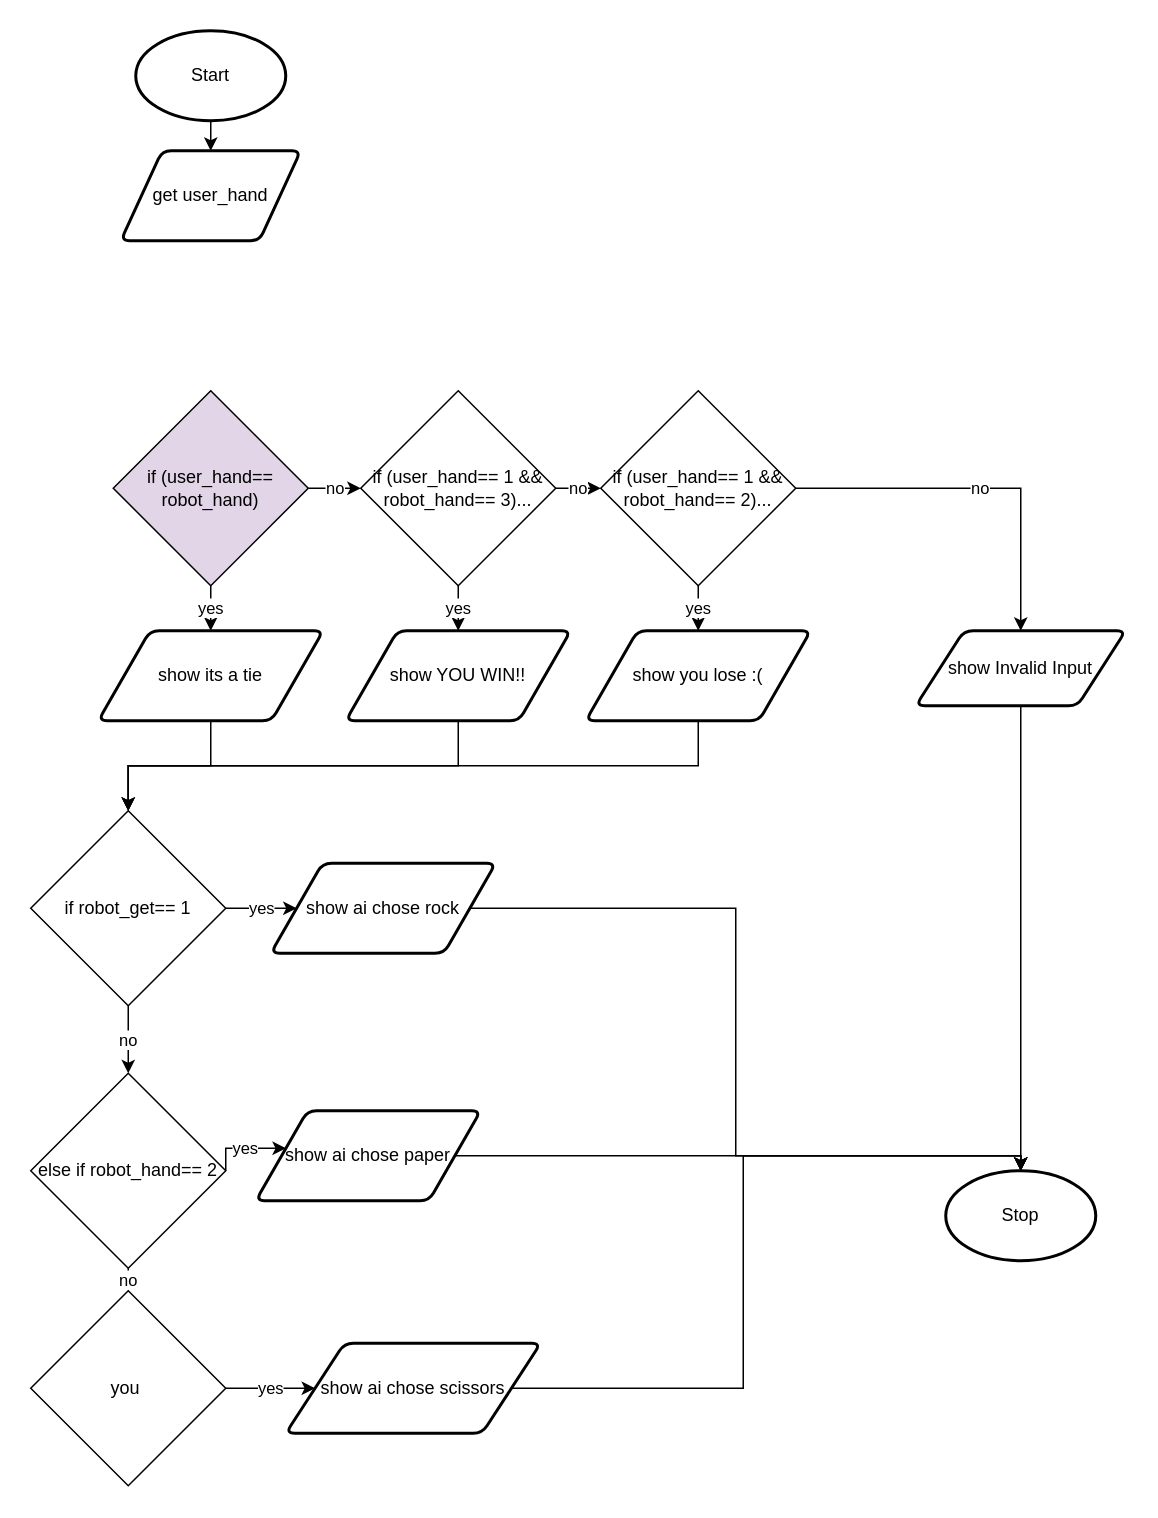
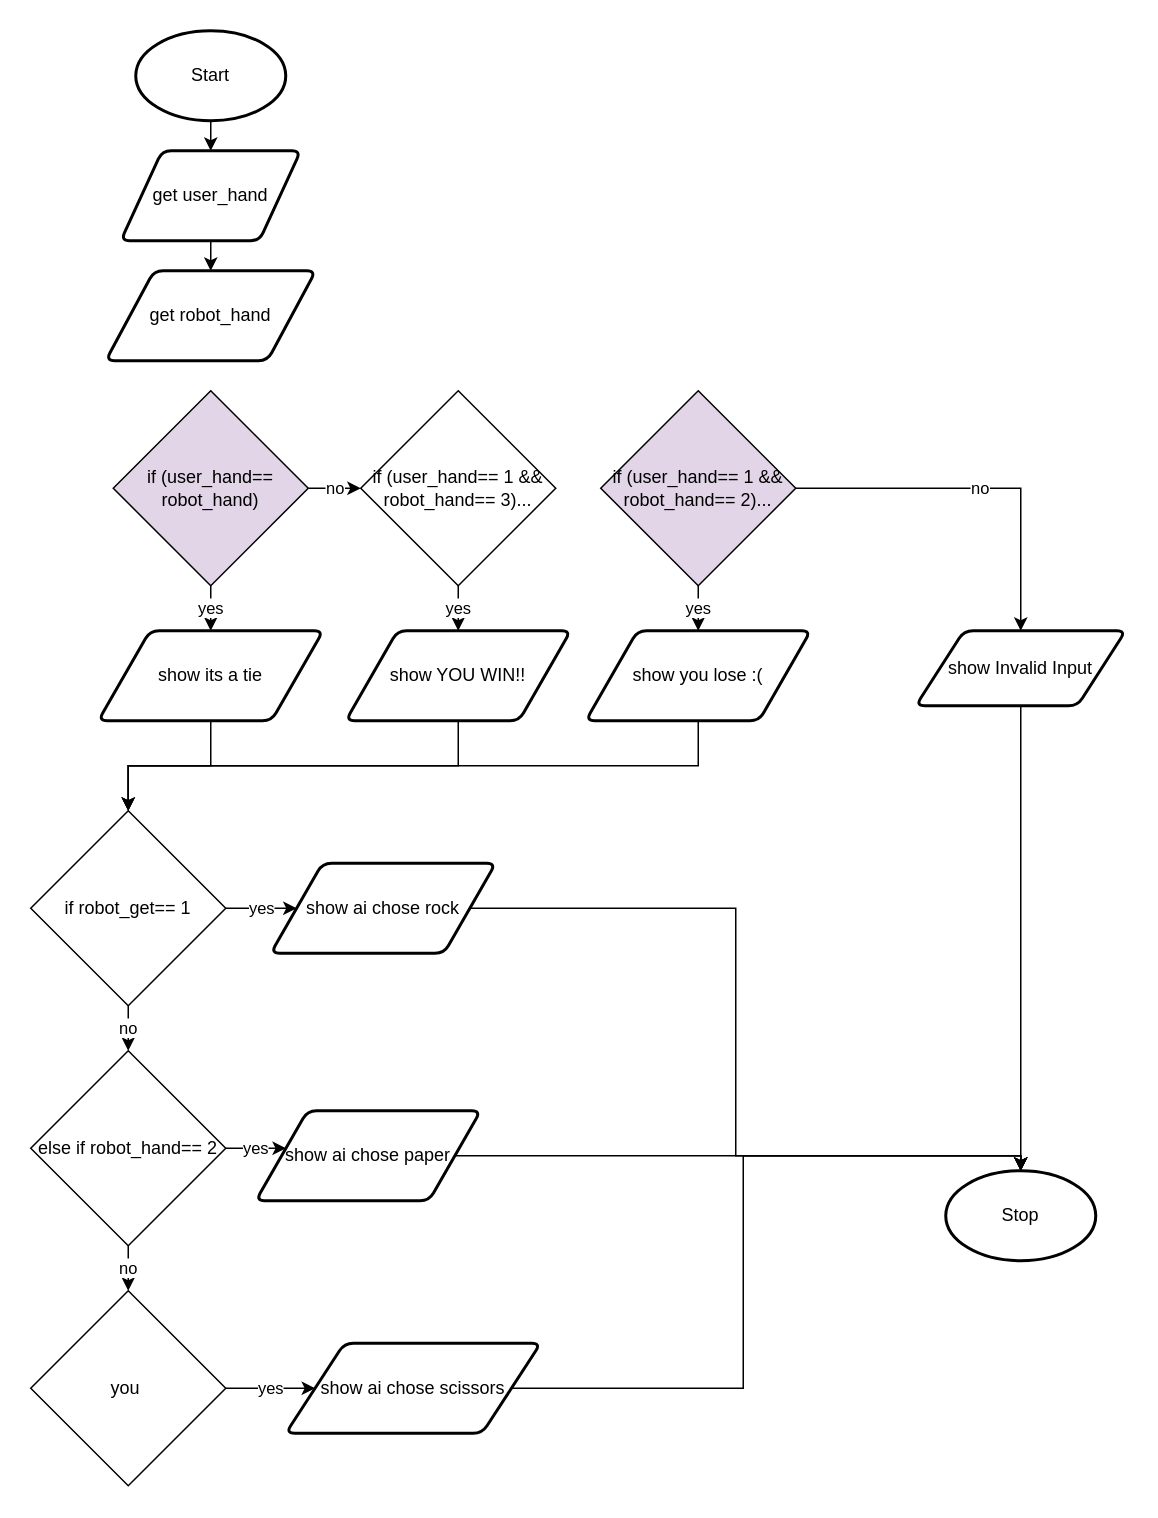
none -> (211, 251)
none -> (211, 316)
(573, 488) -> none
(698, 488) -> (698, 488)
(128, 1171) -> (128, 1148)
